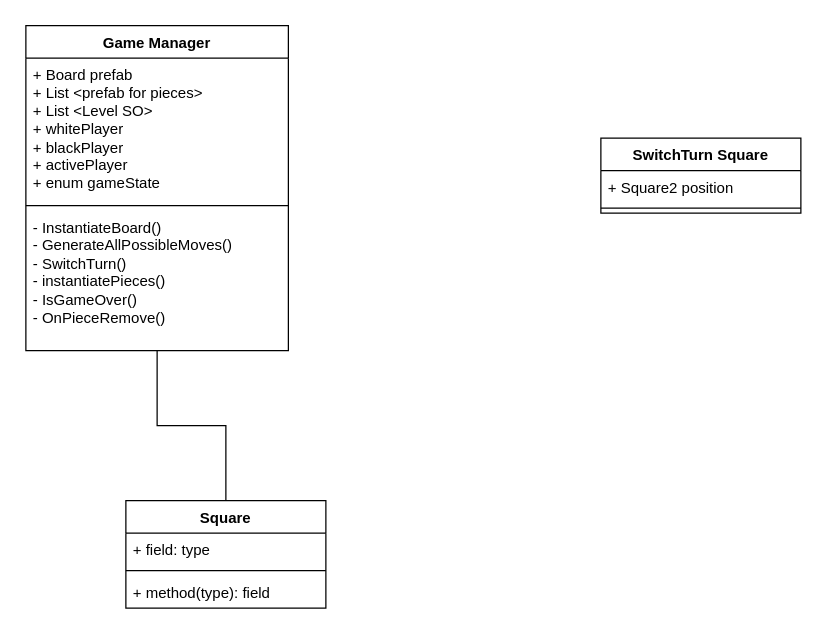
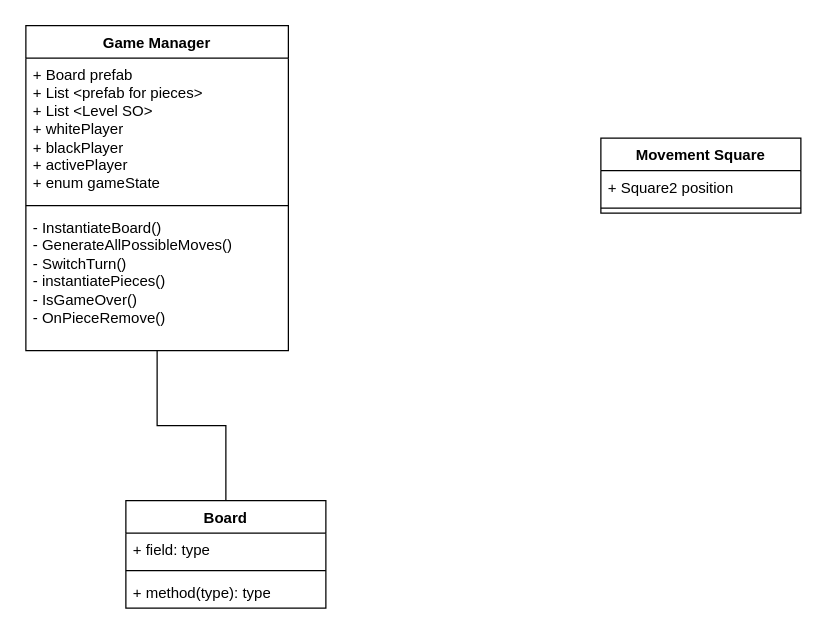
(701, 156) -> (701, 156)
(226, 518) -> (226, 518)
(212, 593) -> (211, 593)
